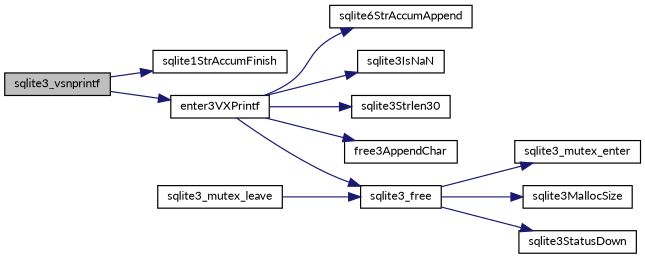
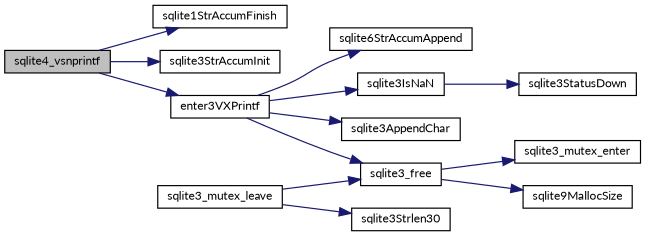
none -> (220, 62)
(58, 84) -> (58, 62)
(304, 107) -> (311, 208)
(401, 152) -> (401, 129)
(578, 197) -> (578, 197)
(481, 217) -> (475, 84)
